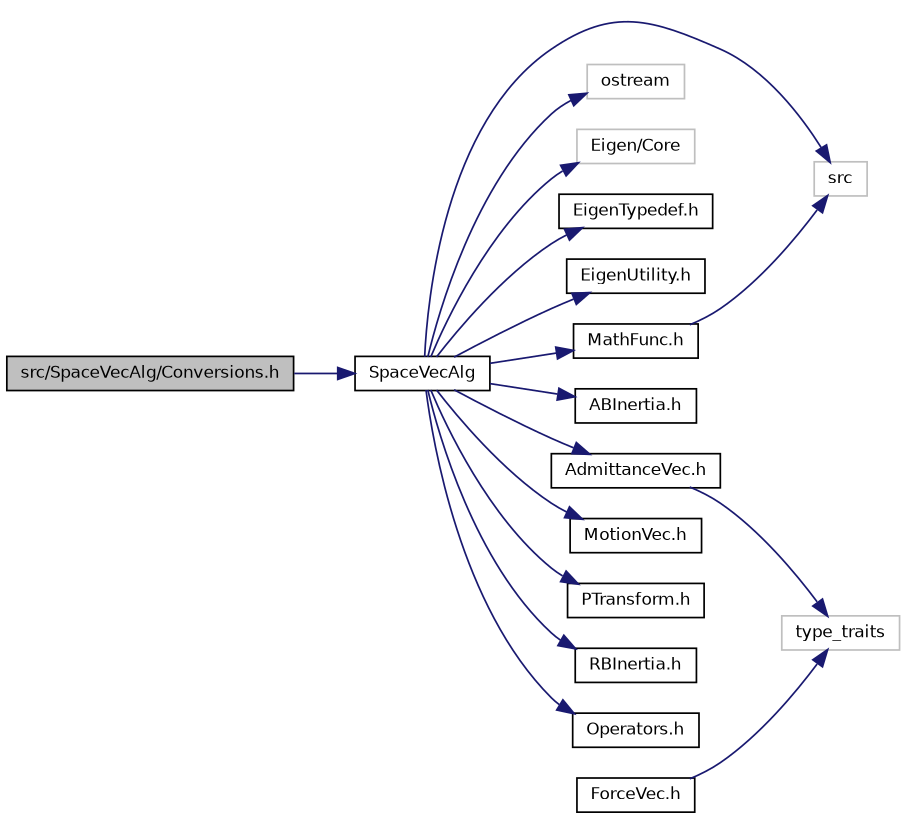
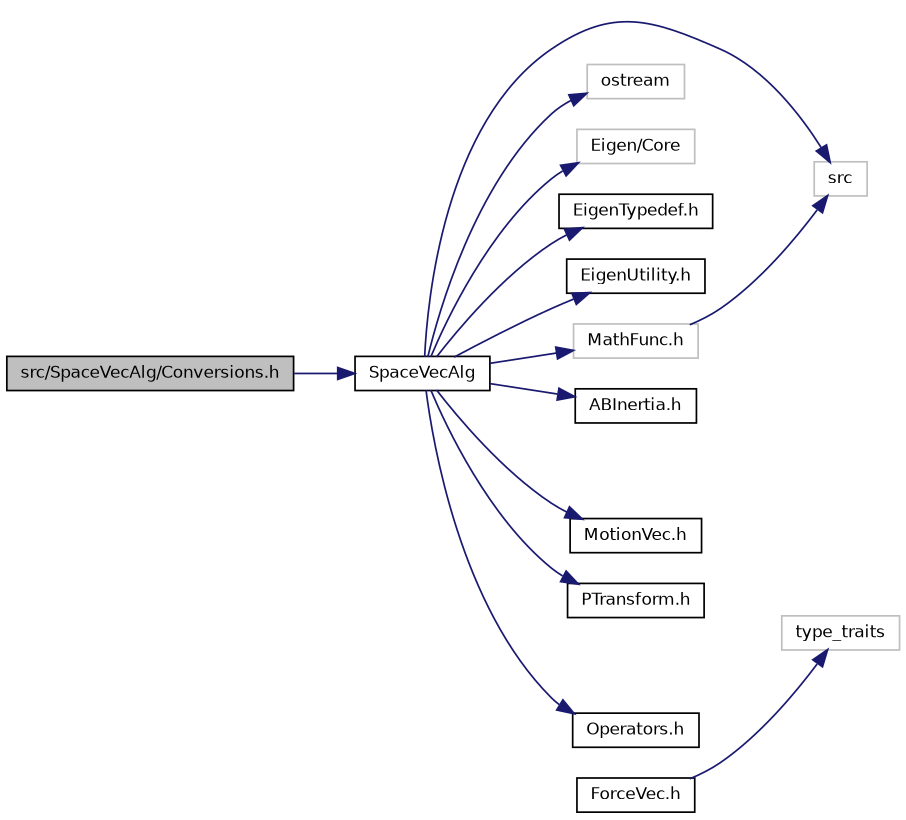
(636, 341) -> (636, 341)
(636, 471) -> none
(636, 665) -> none
